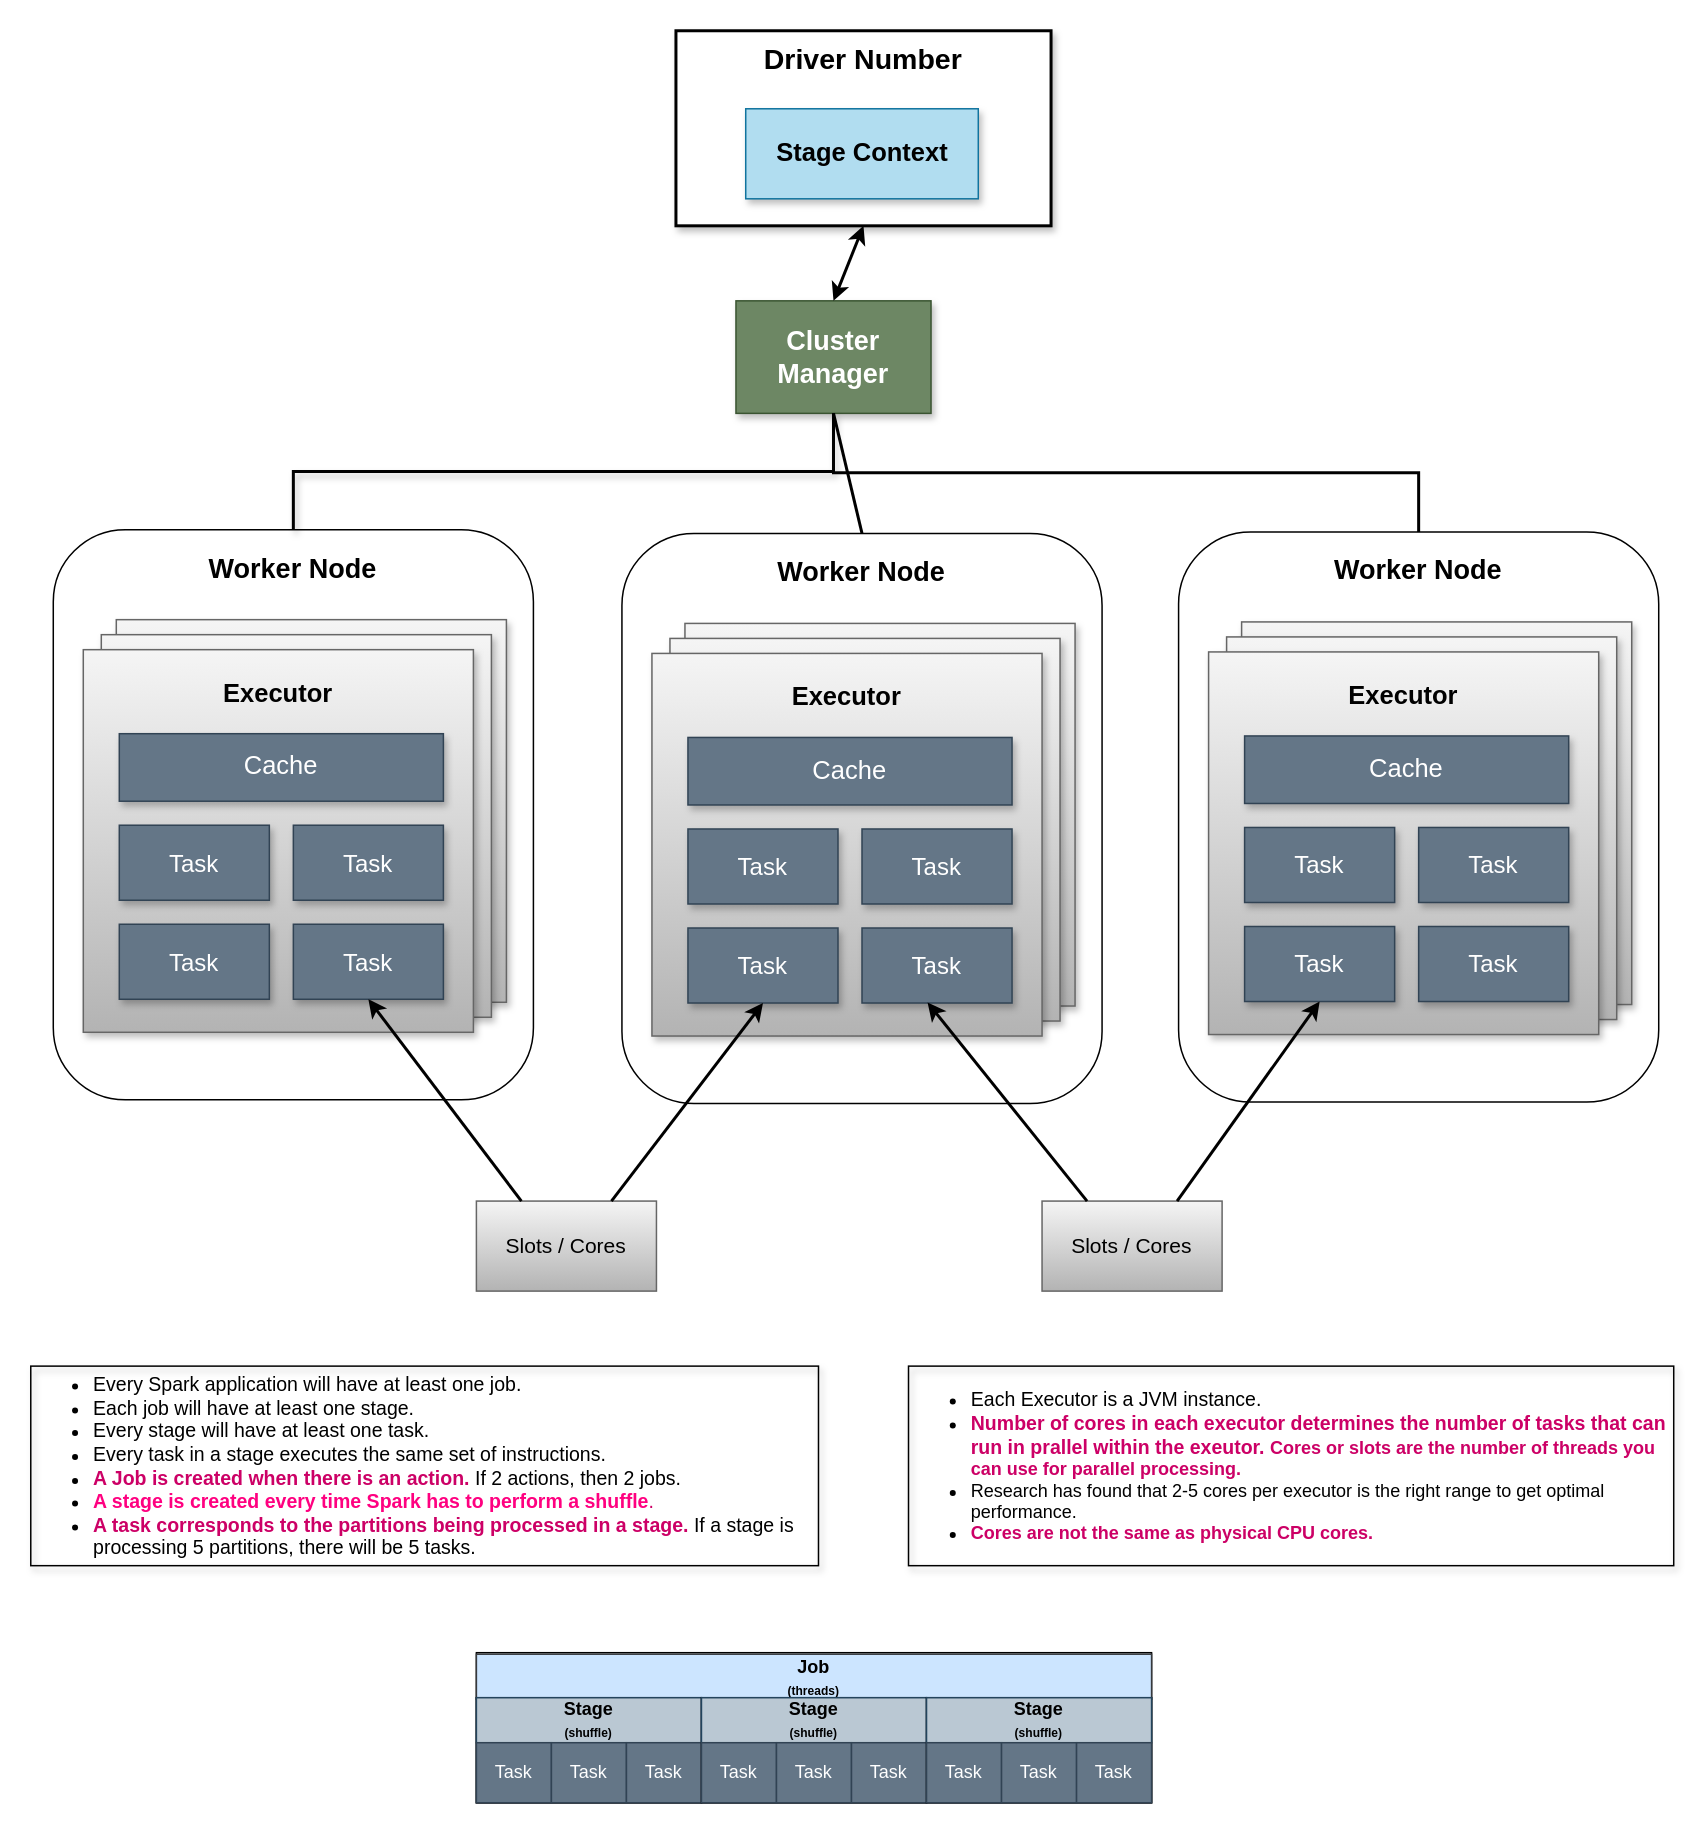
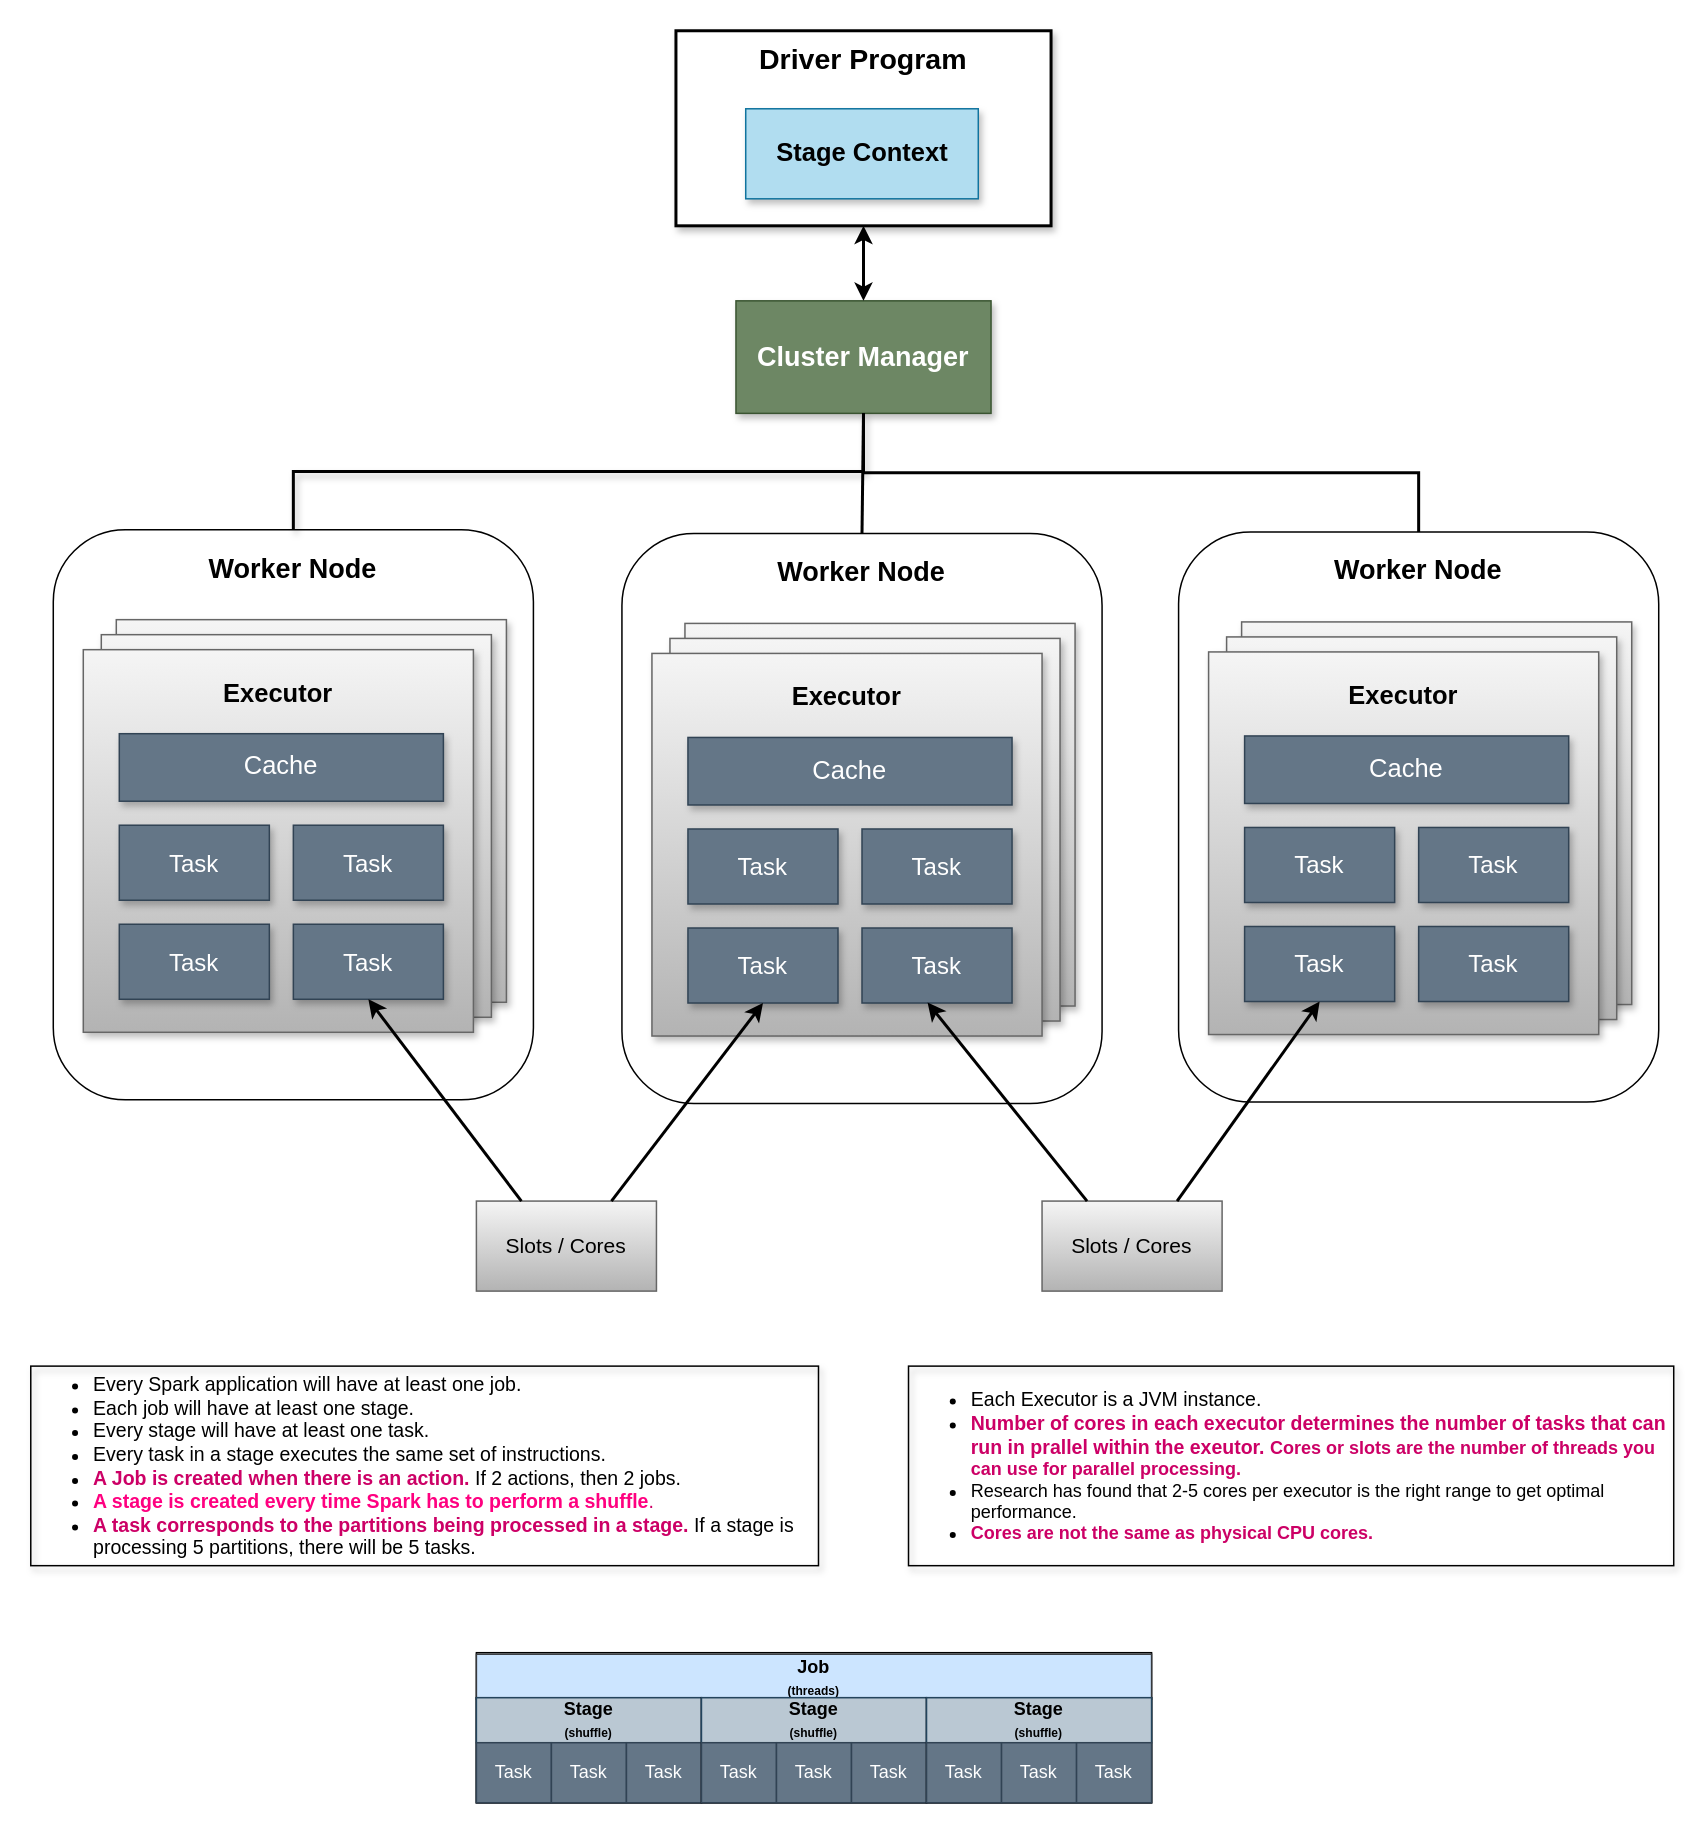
(863, 61) -> (863, 61)
(833, 357) -> (863, 357)
